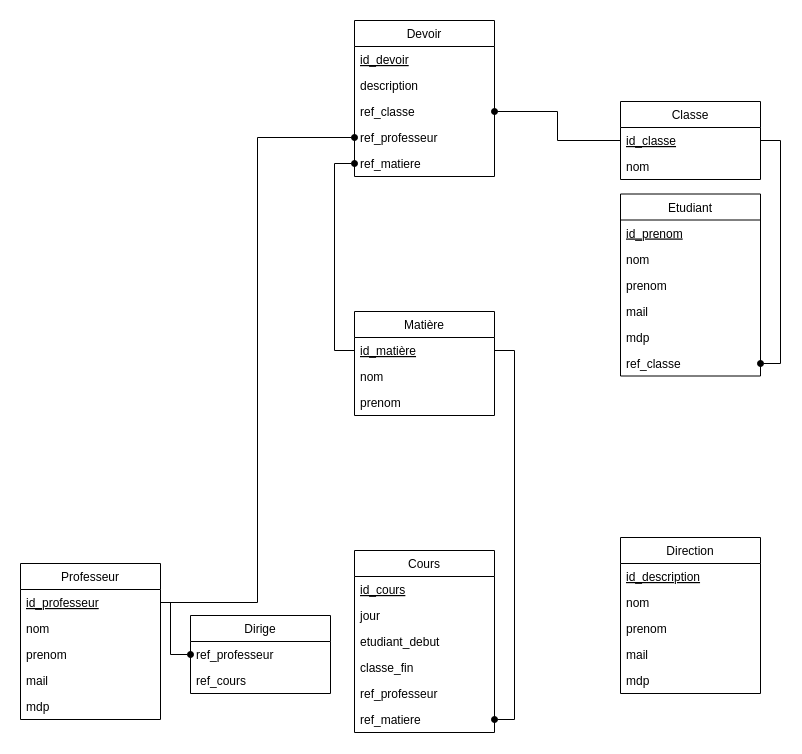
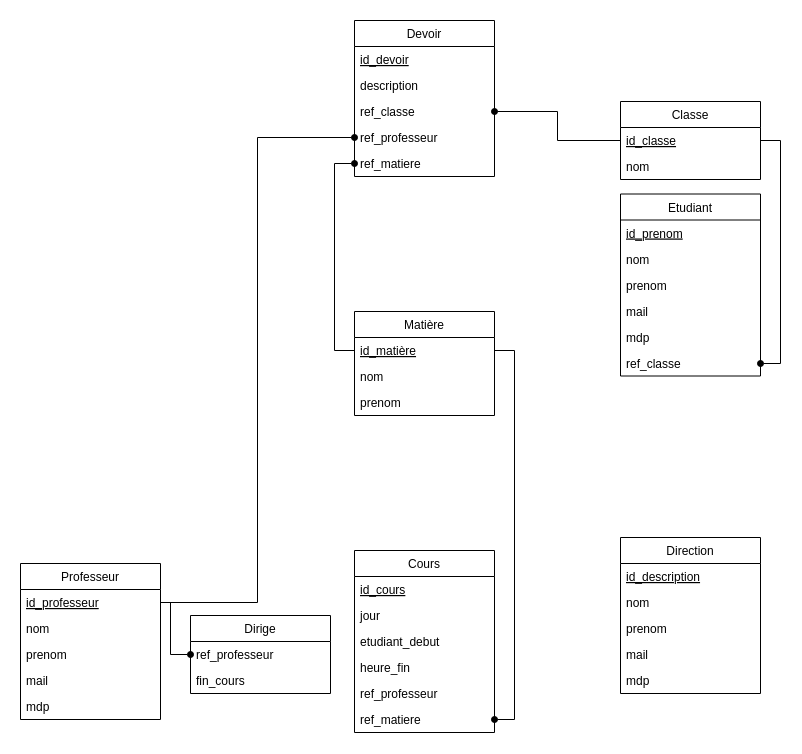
(390, 668) -> (389, 668)
(226, 681) -> (225, 681)
